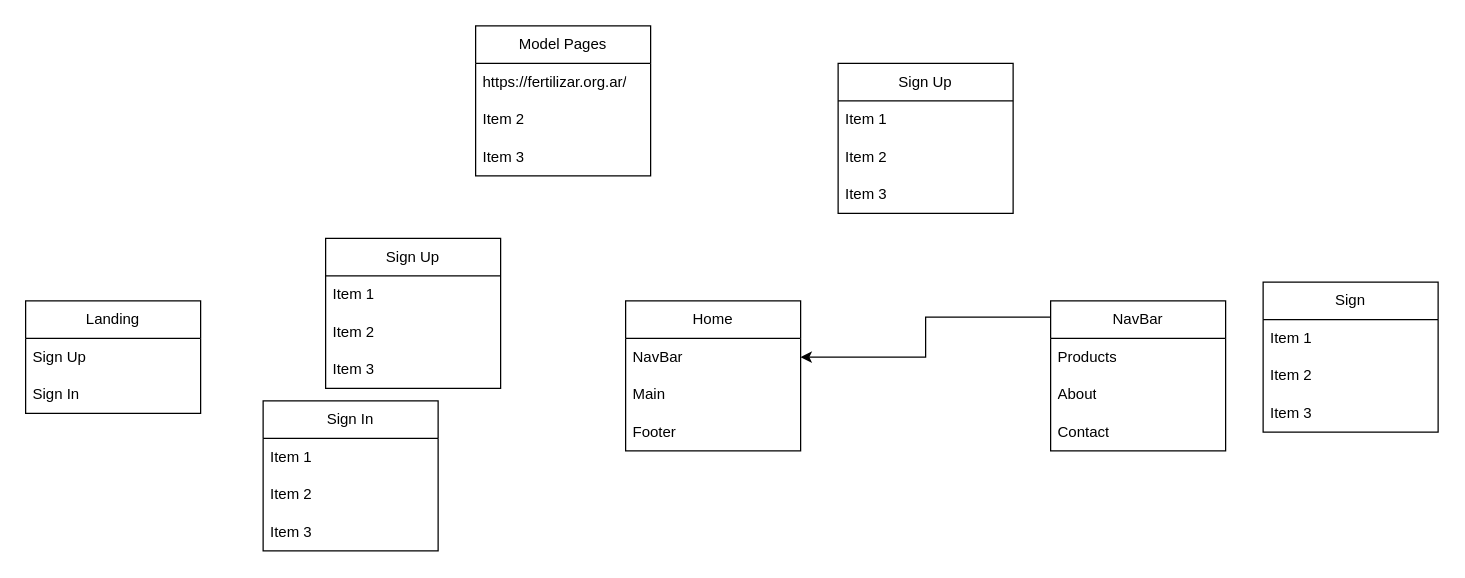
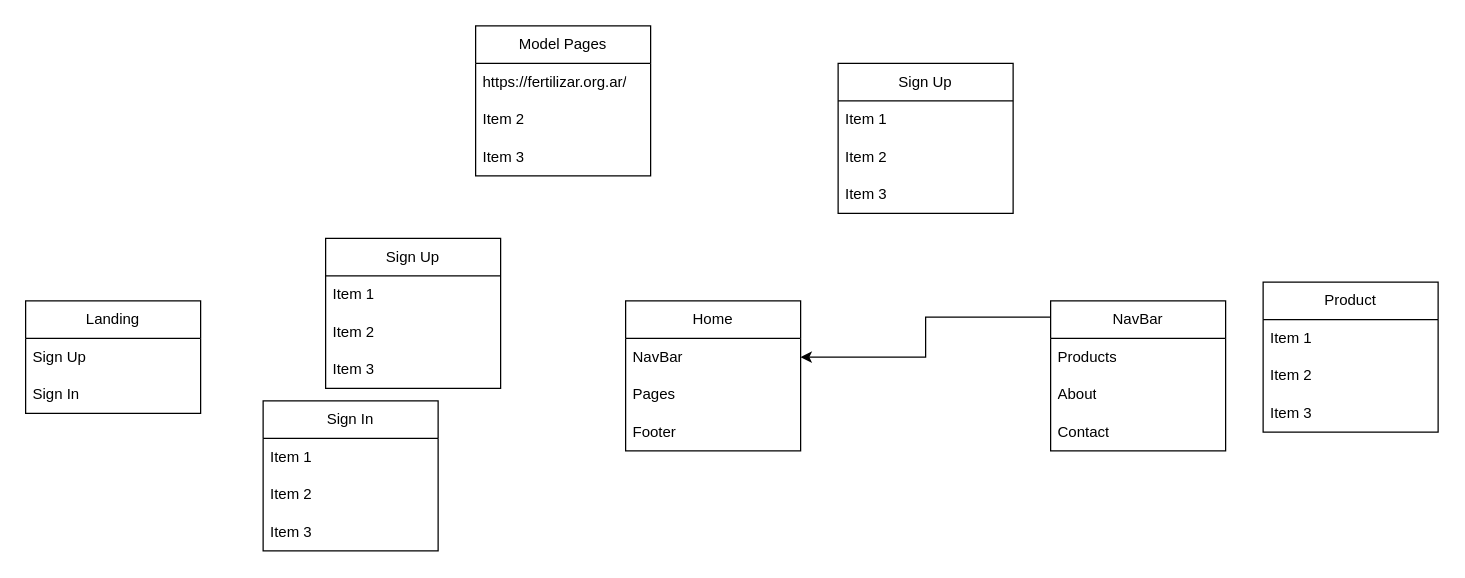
(1351, 301) -> (1351, 301)
(648, 394) -> (654, 394)
